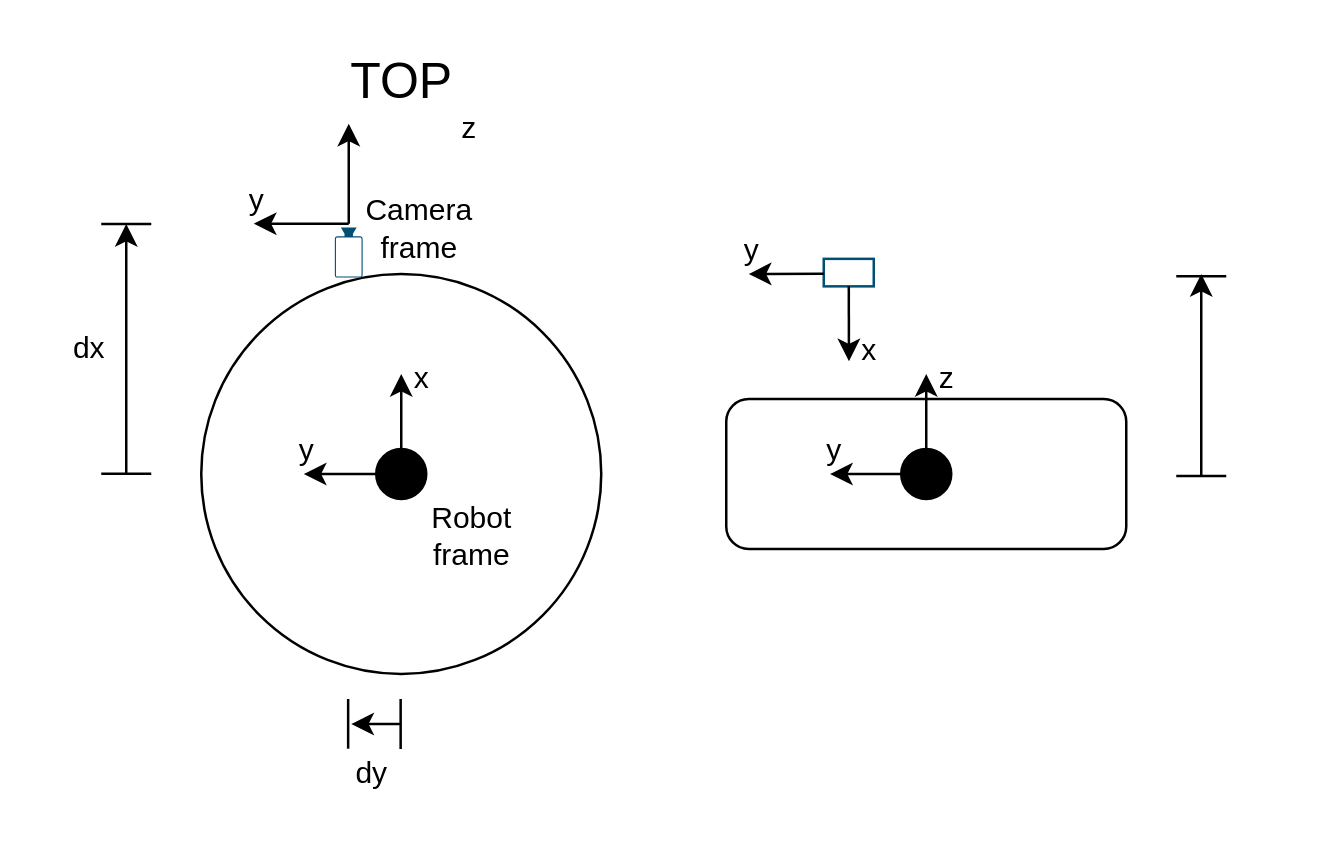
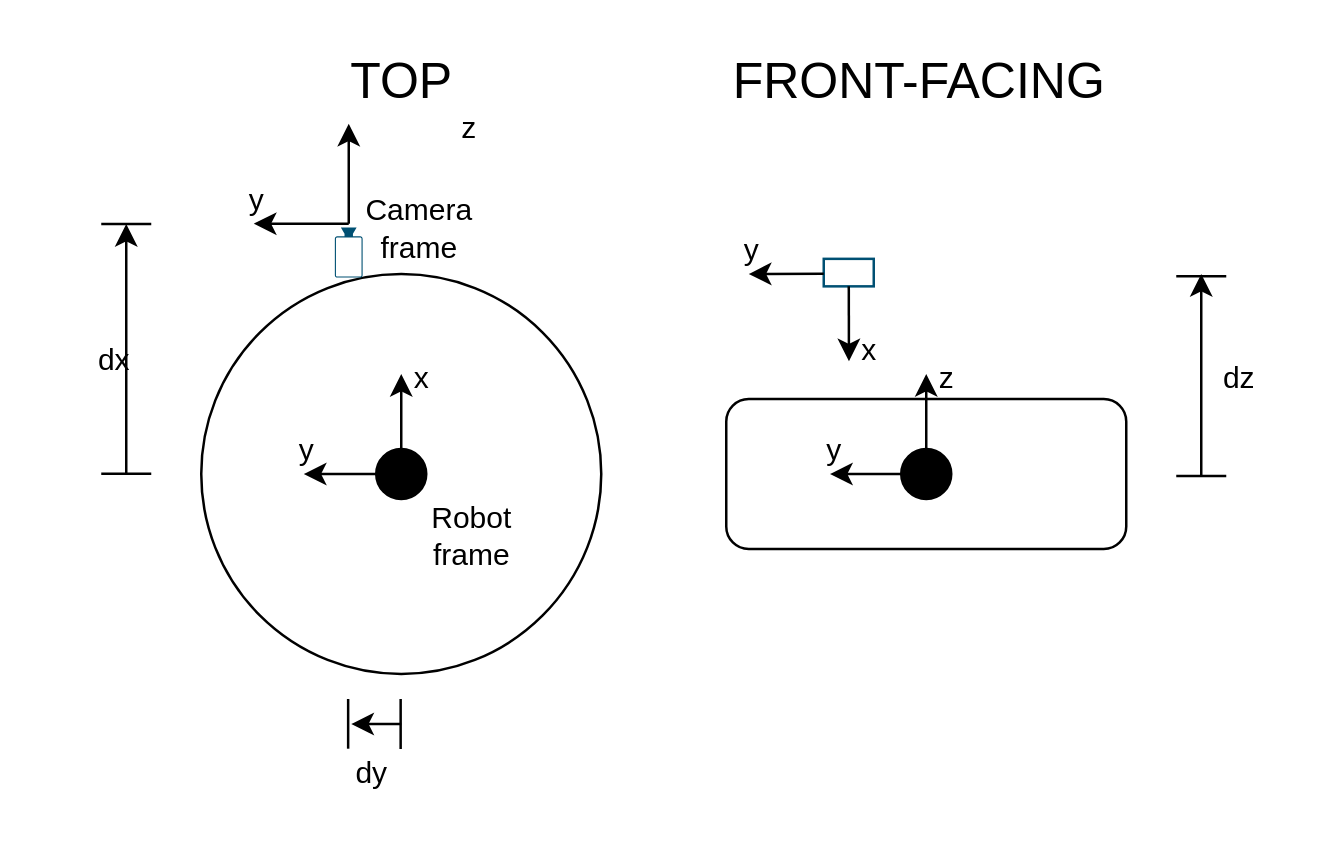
none -> (919, 78)
(89, 349) -> (114, 361)
none -> (1239, 379)
